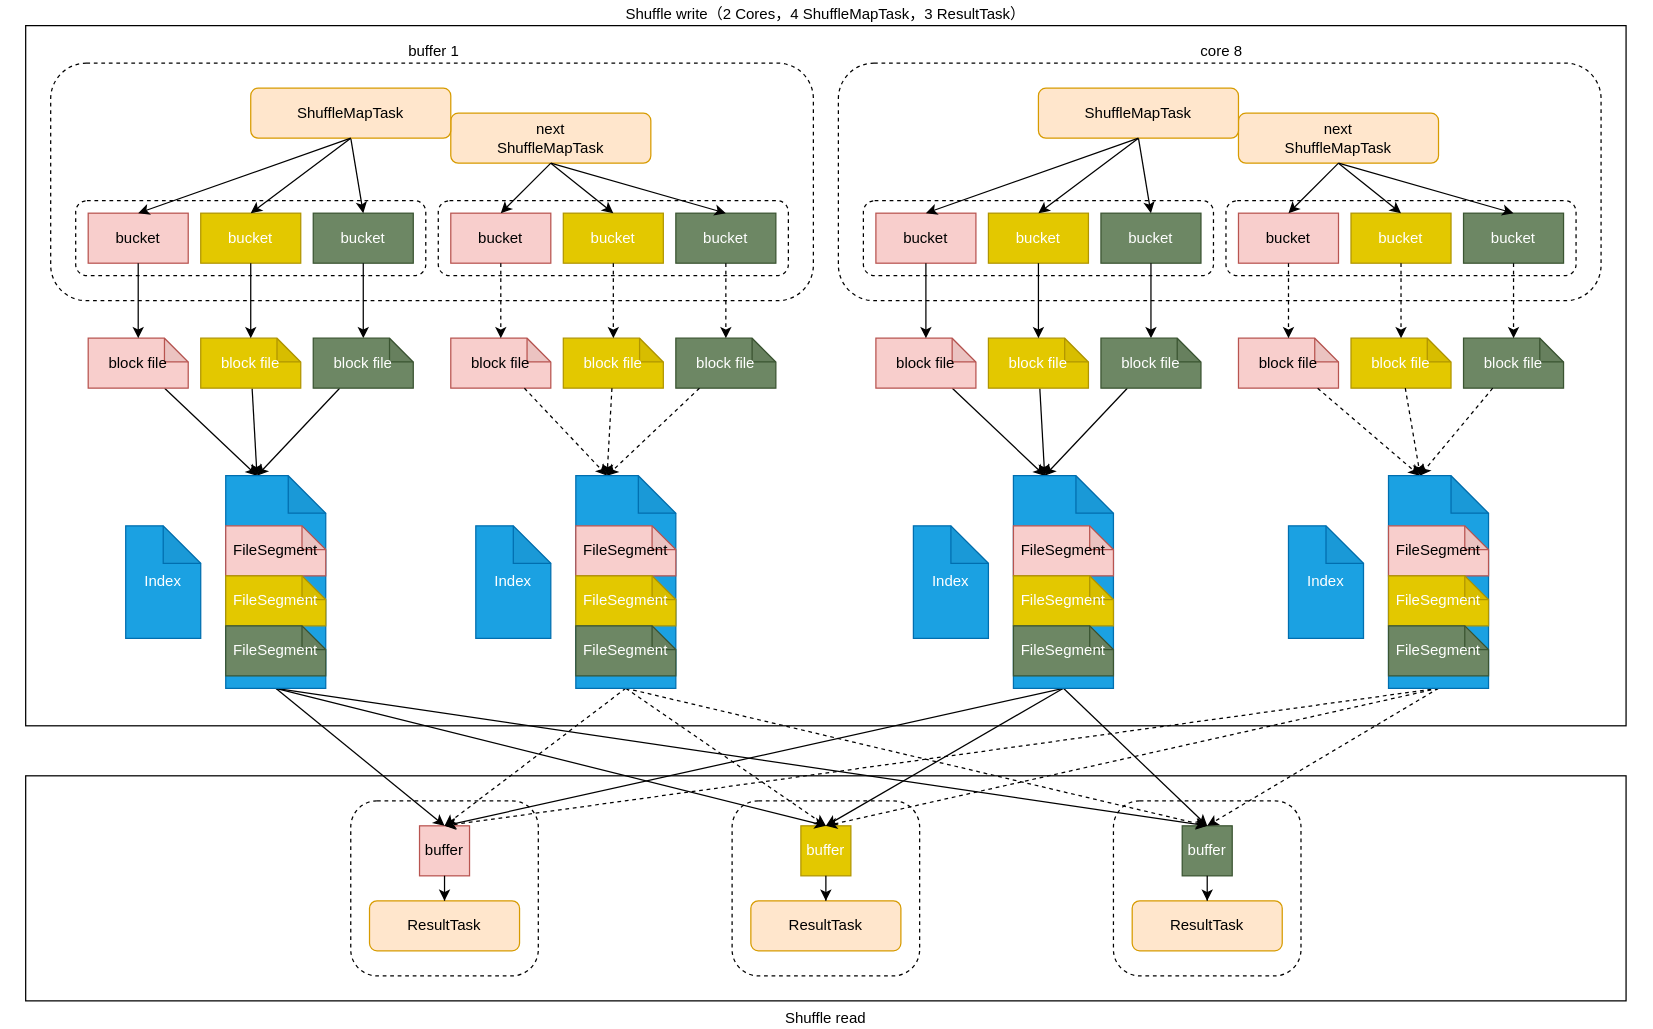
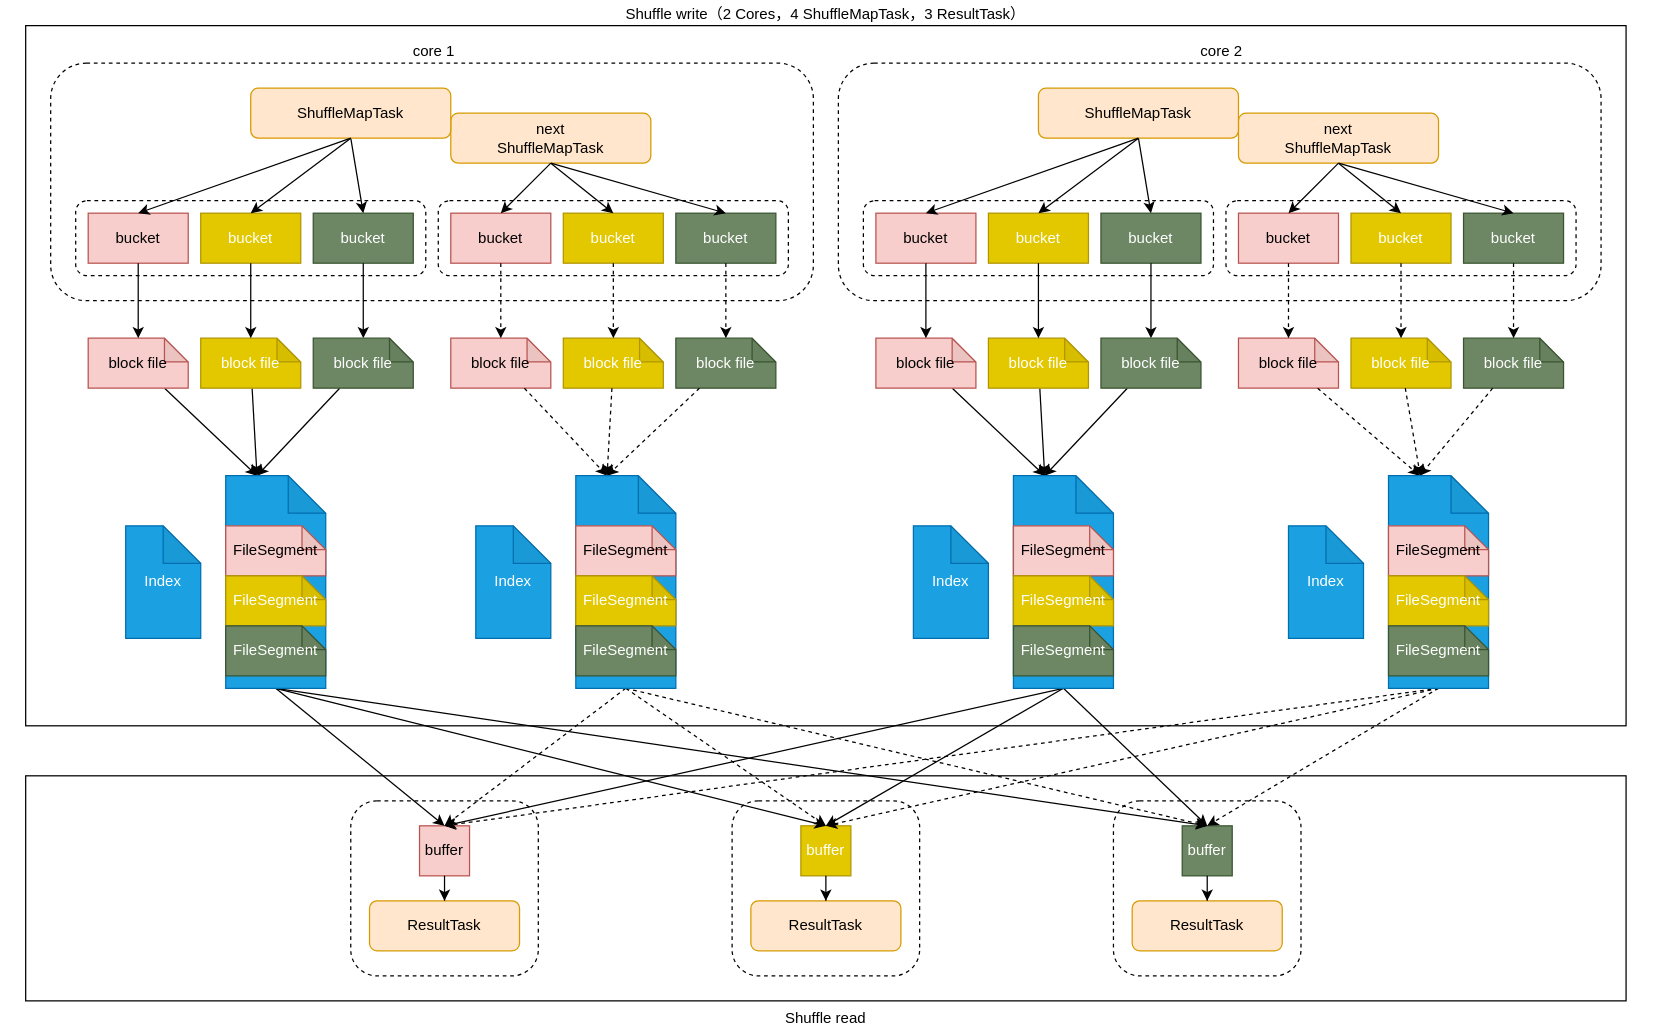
(432, 50) -> (432, 50)
(1219, 50) -> (1219, 50)
